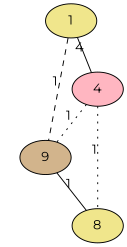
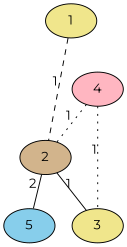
(84, 55) -> none
(46, 157) -> (46, 157)
none -> (29, 226)
(98, 226) -> (98, 226)
